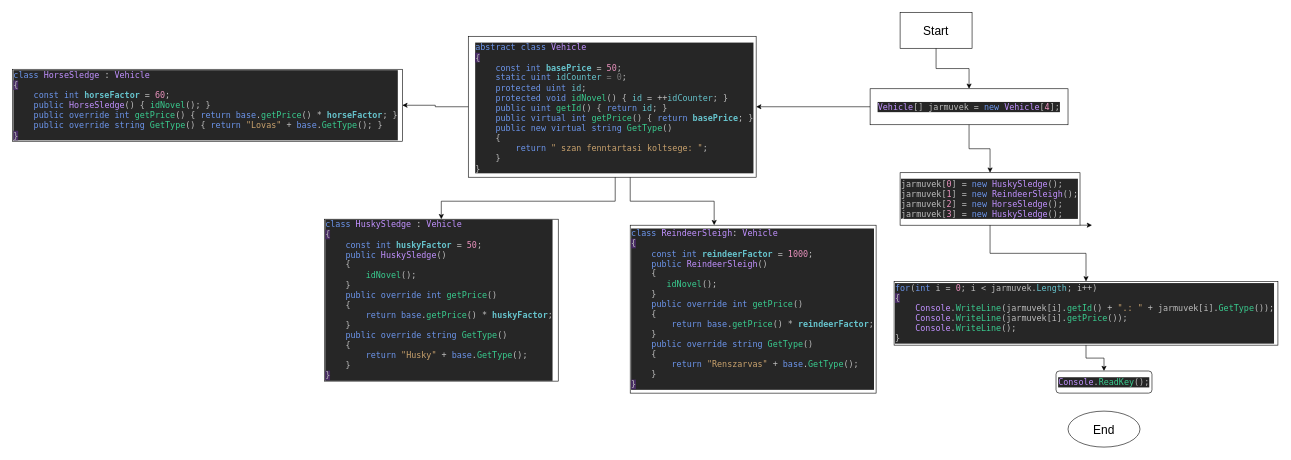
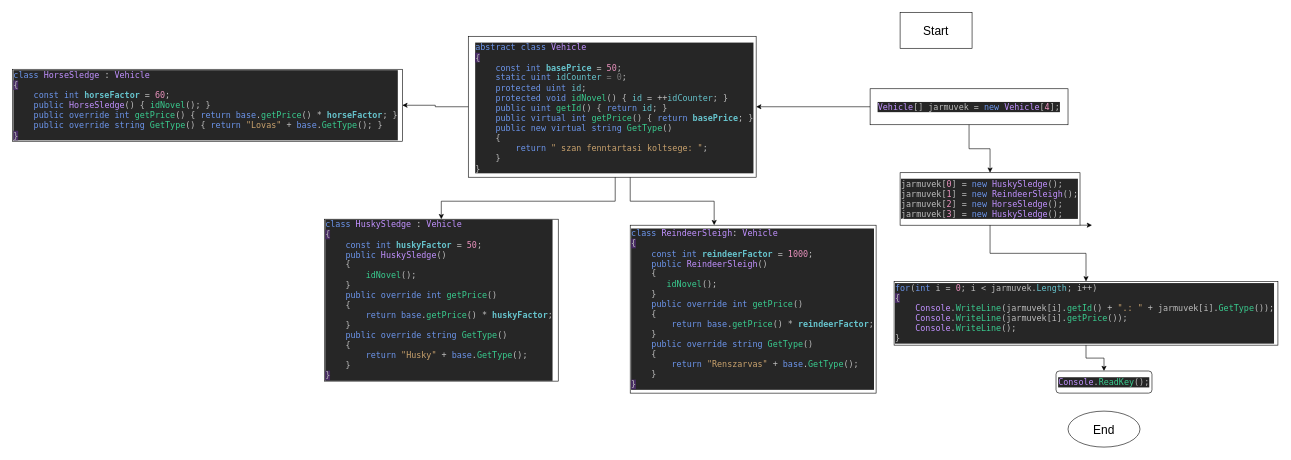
(951, 69) -> none
